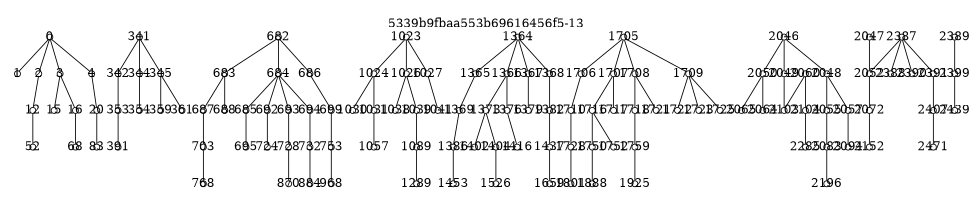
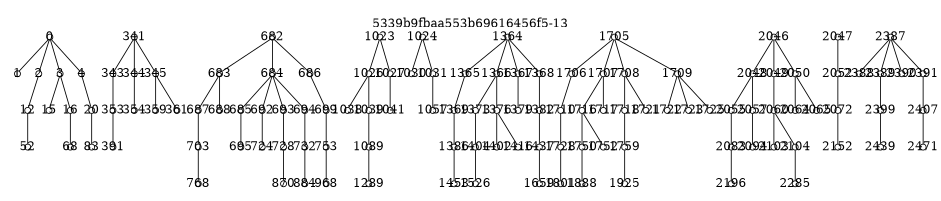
(390, 56) -> none
(886, 56) -> (886, 55)
(118, 74) -> (113, 74)
(784, 92) -> (774, 92)
(480, 129) -> (497, 129)
